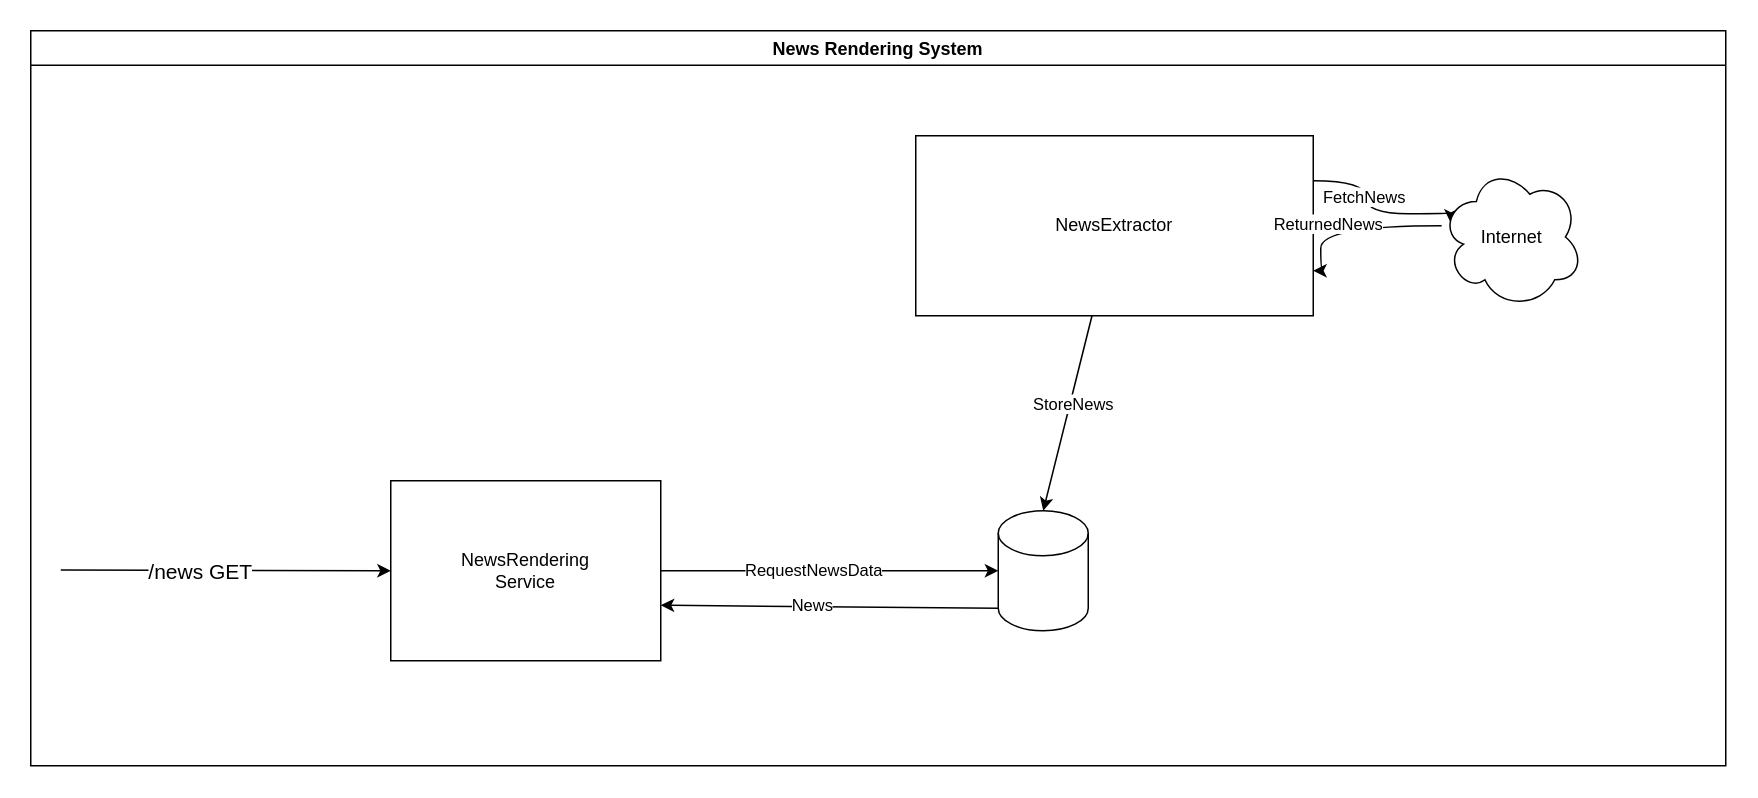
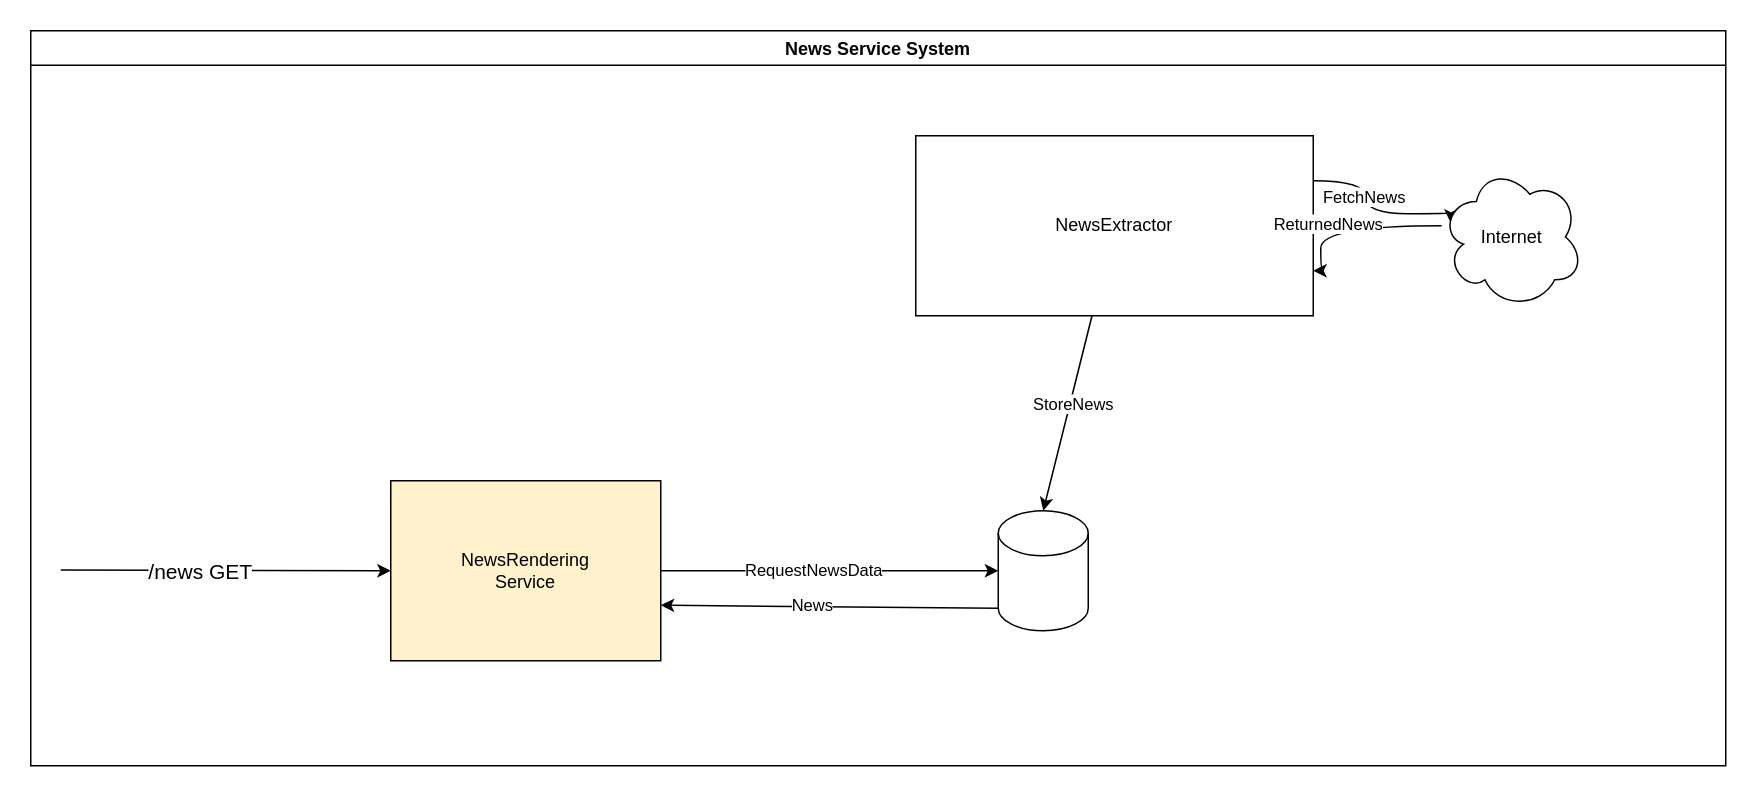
(878, 49) -> (878, 49)
(526, 571) -> (526, 571)
